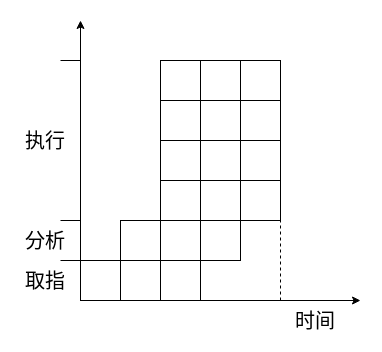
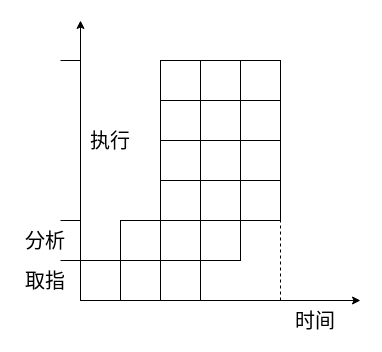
(46, 141) -> (111, 141)
